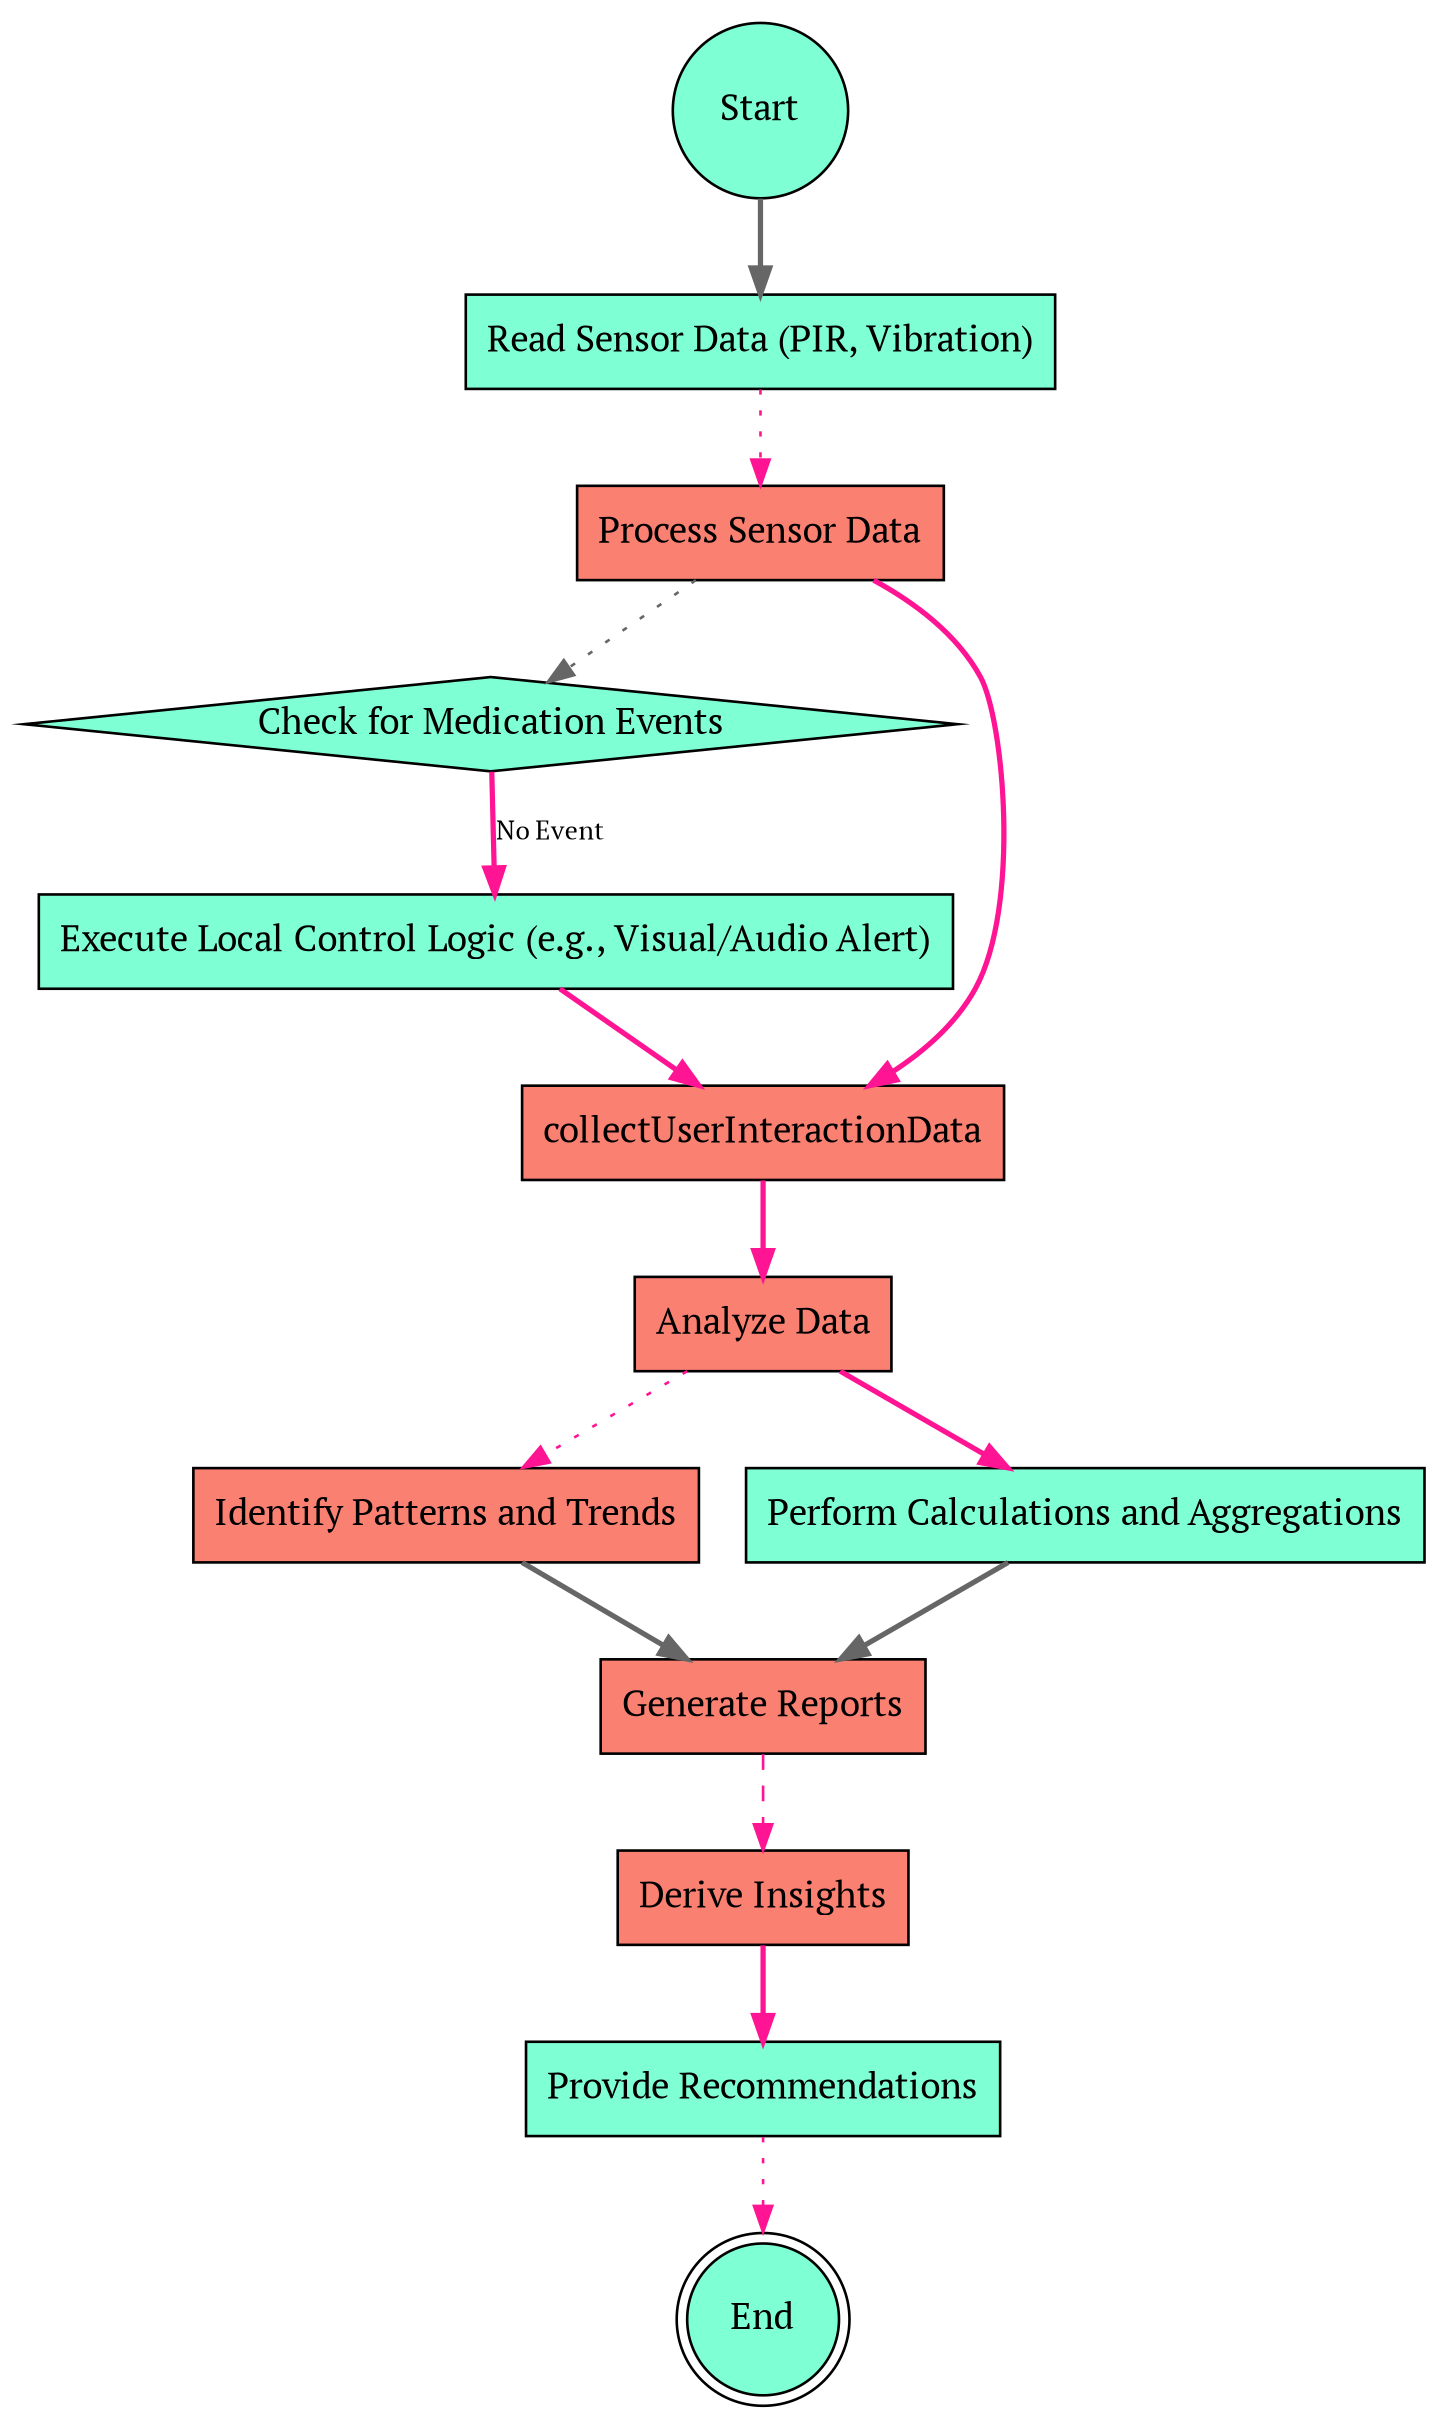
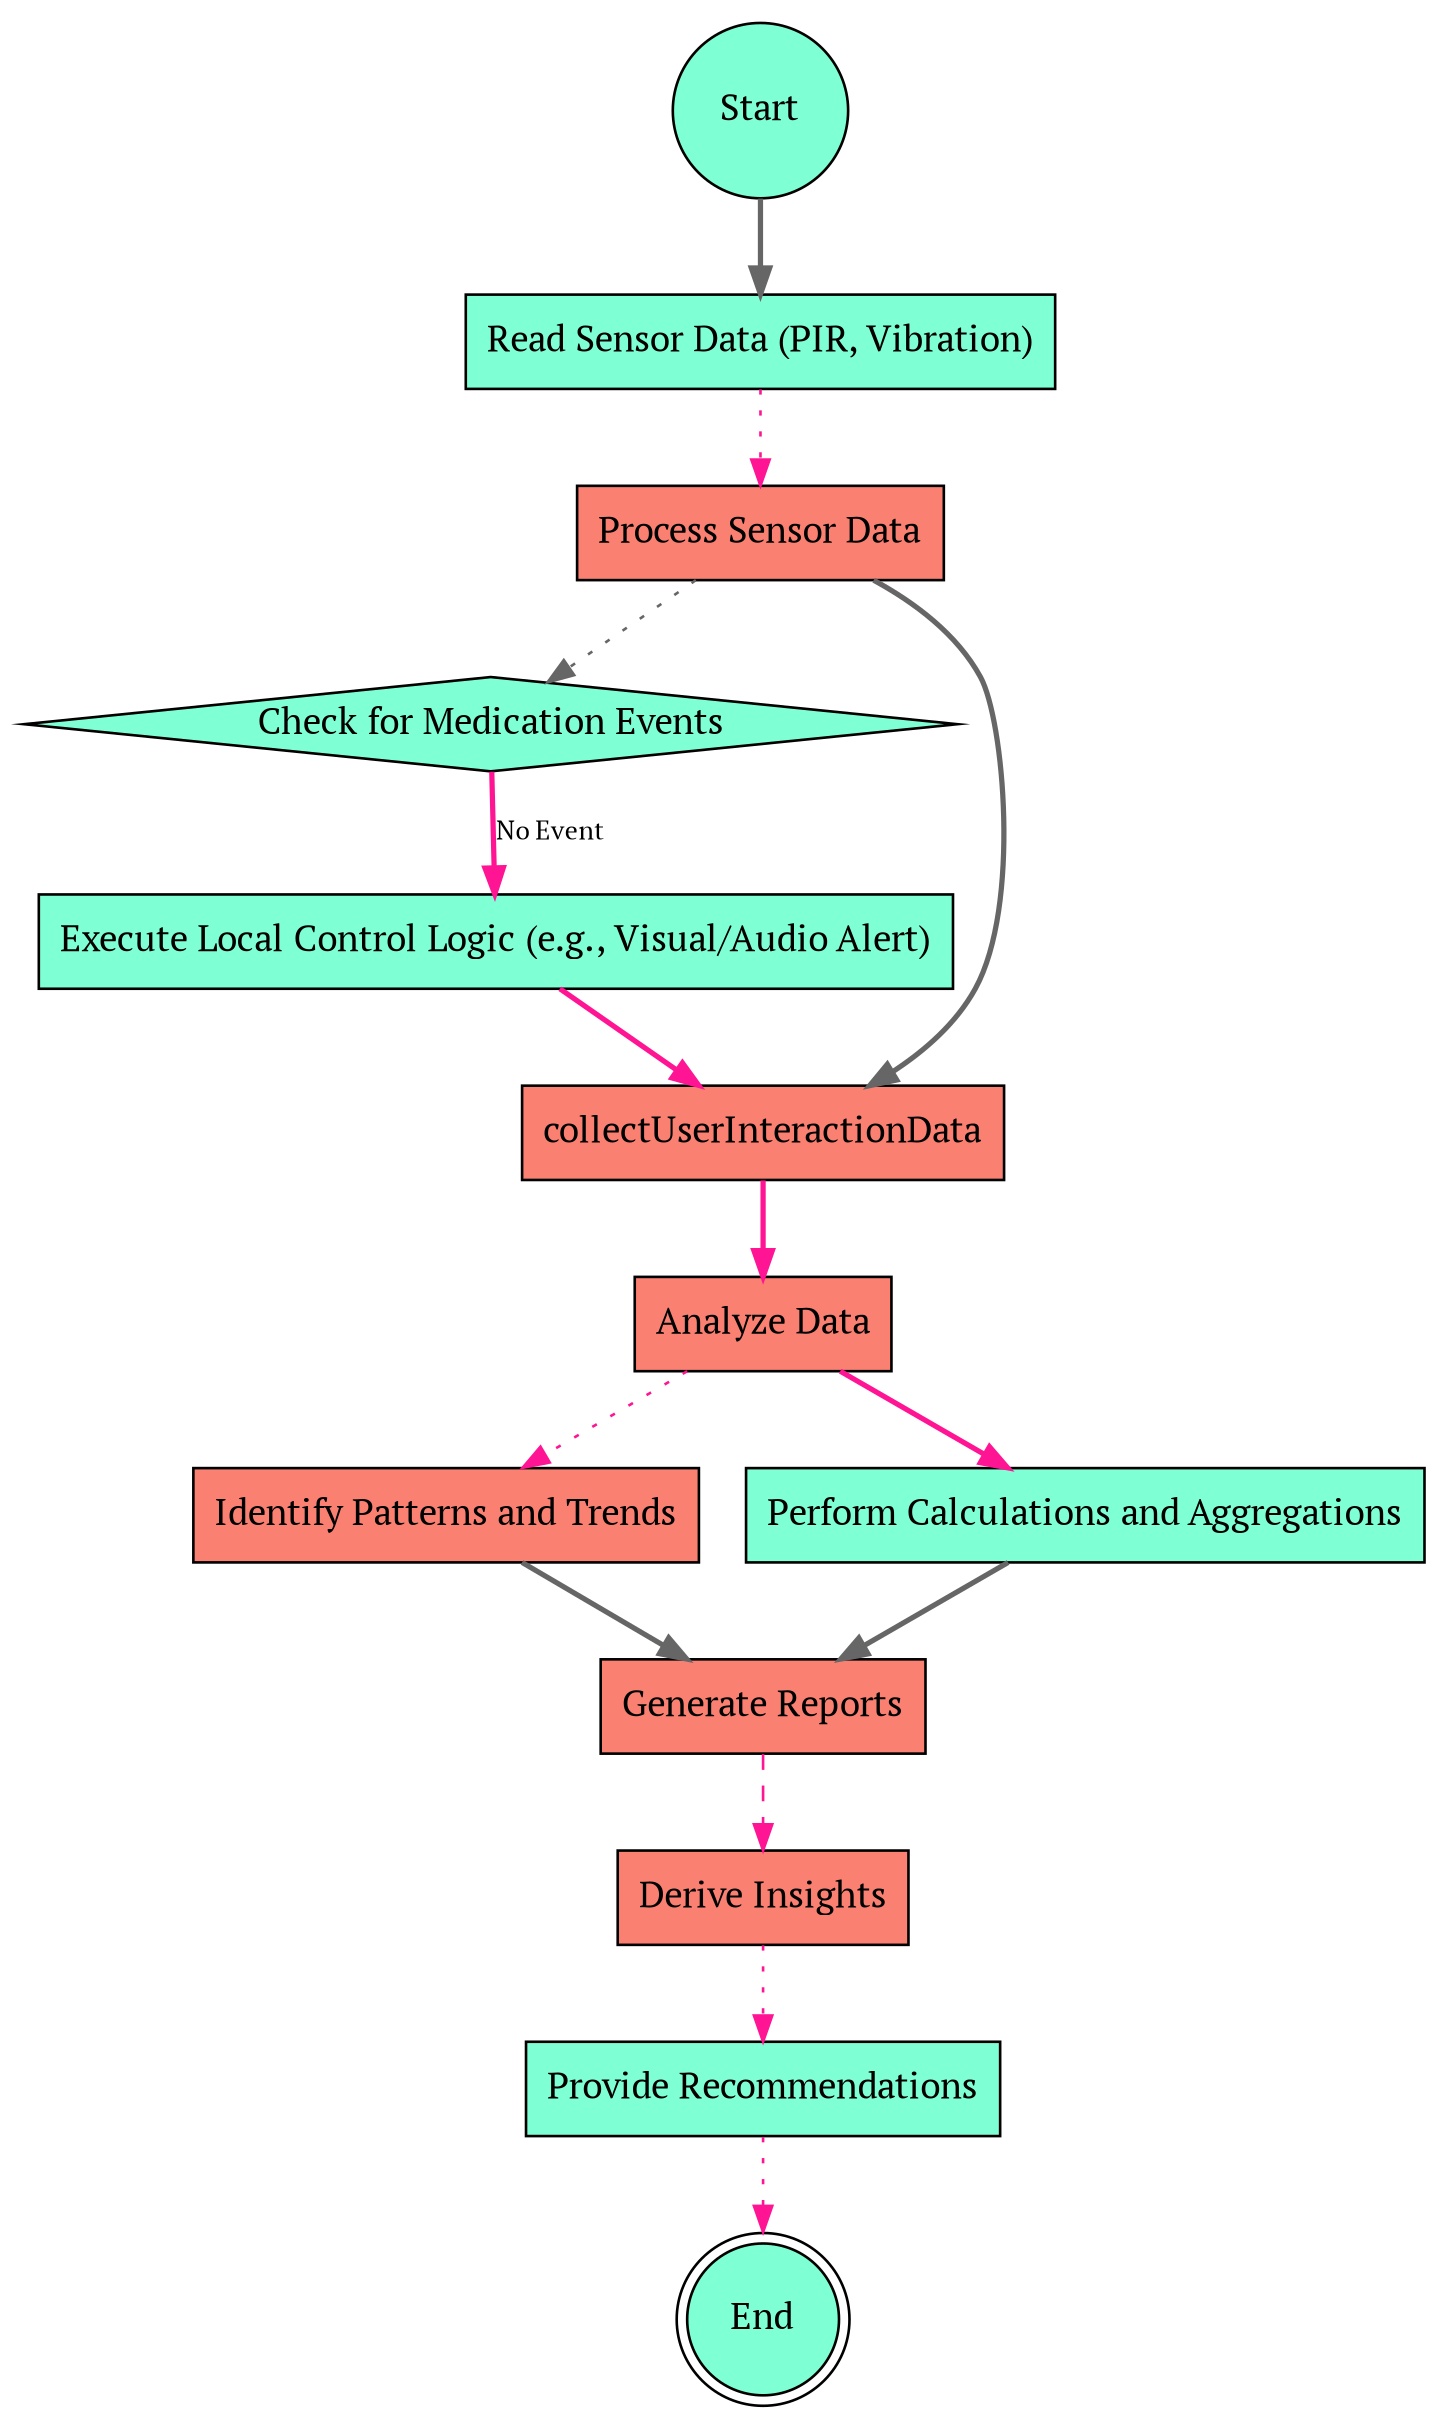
(1004, 820) -> (1004, 820)
(763, 1980) -> (763, 1980)
